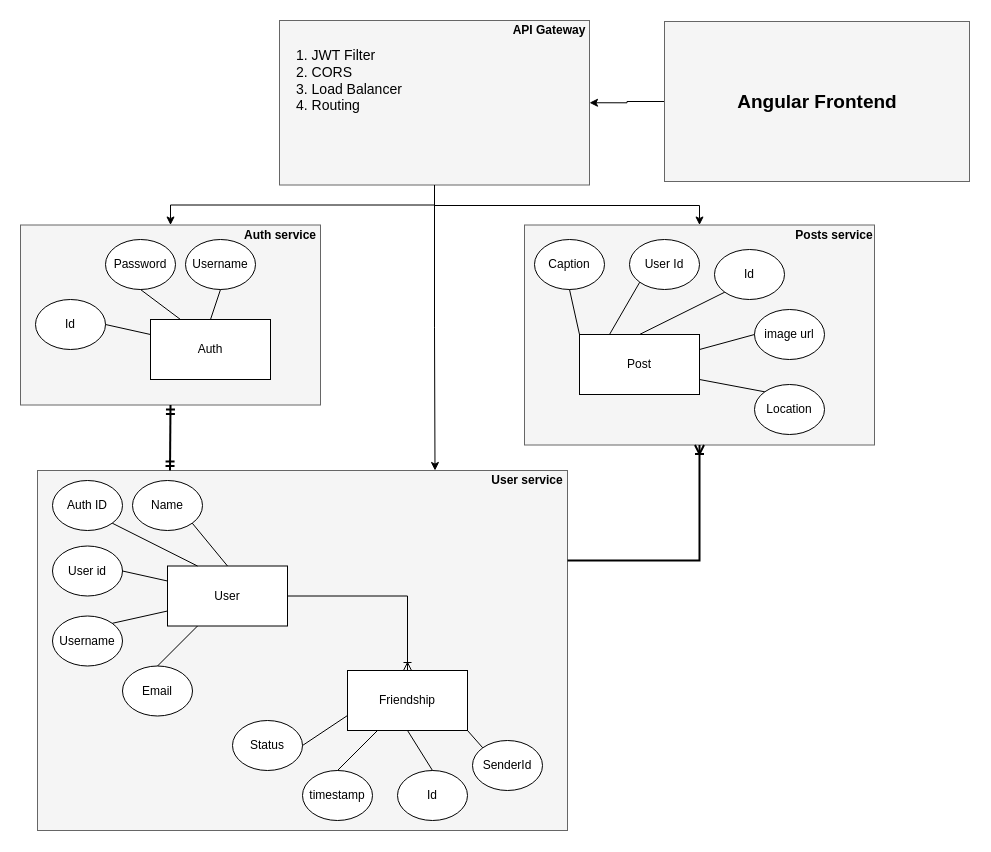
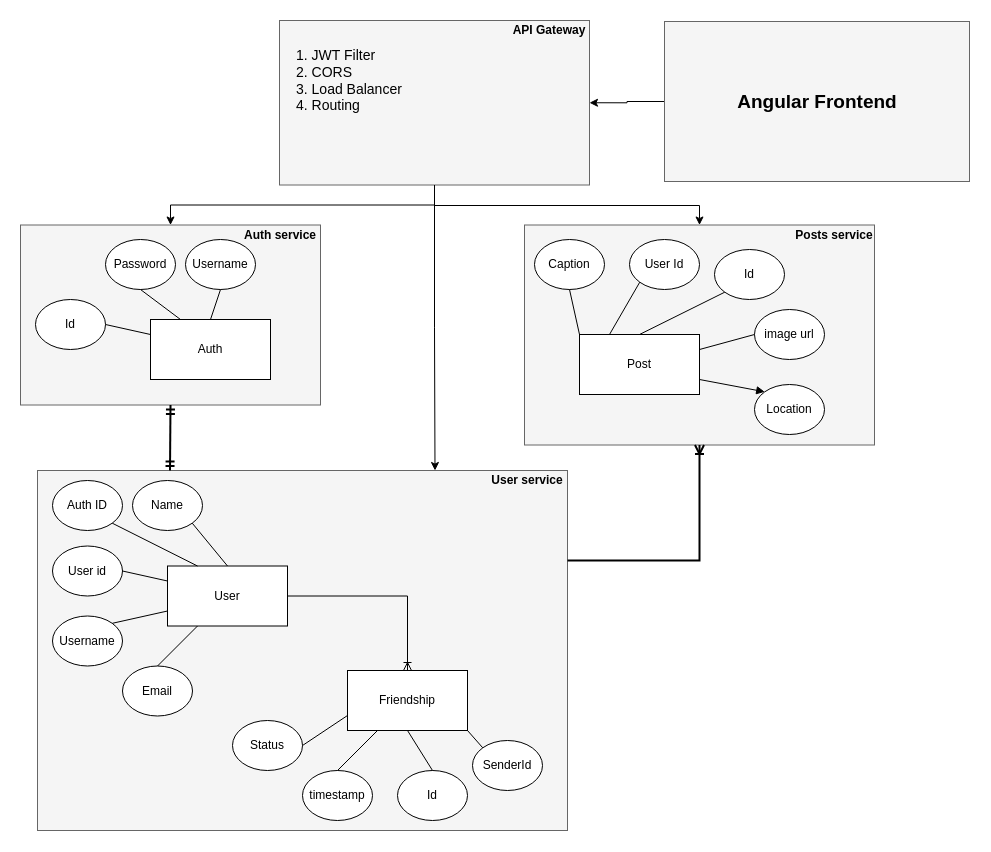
(759, 391) -> (755, 390)
